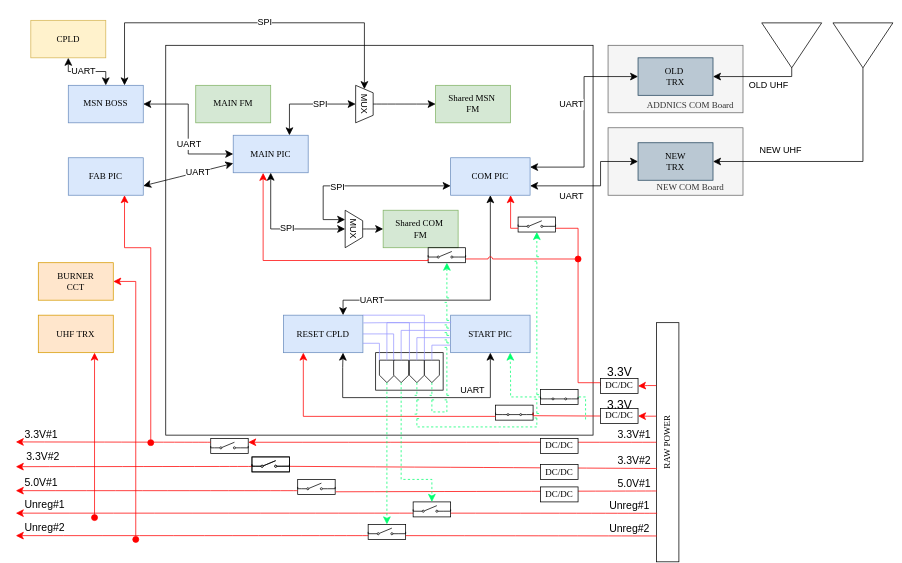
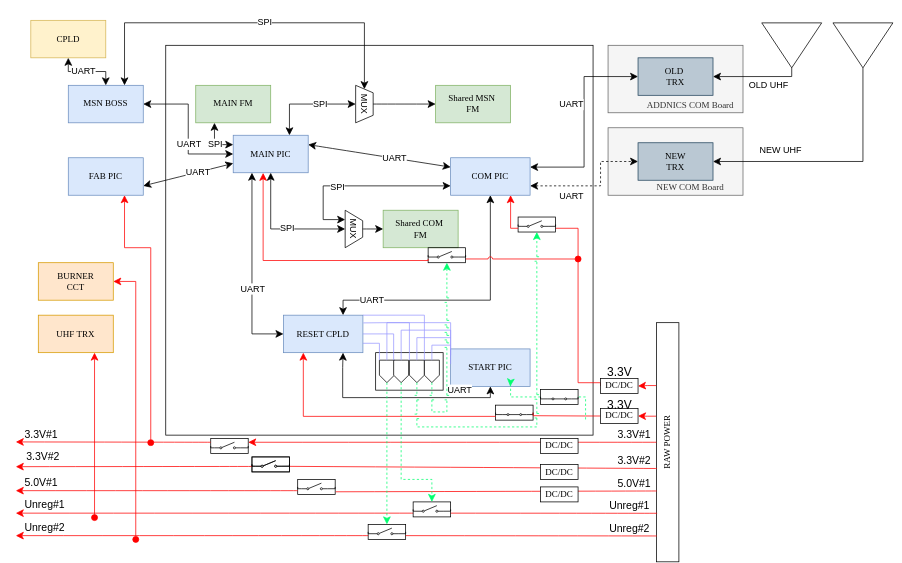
none -> (214, 143)
none -> (380, 156)
(595, 186) -> (595, 186)
none -> (252, 288)
(490, 334) -> (490, 368)
